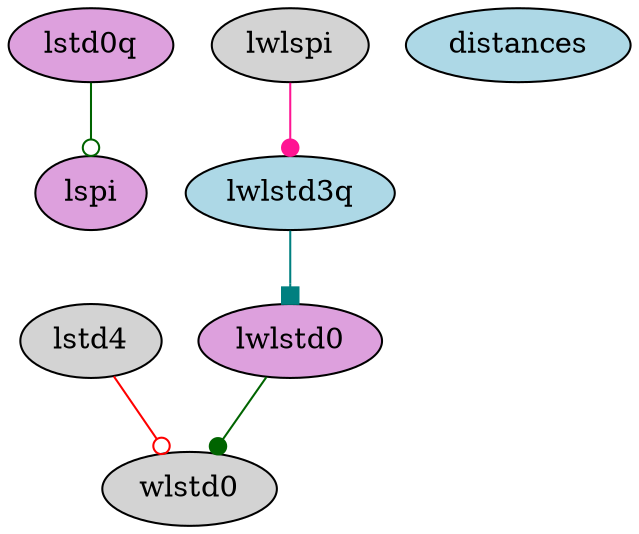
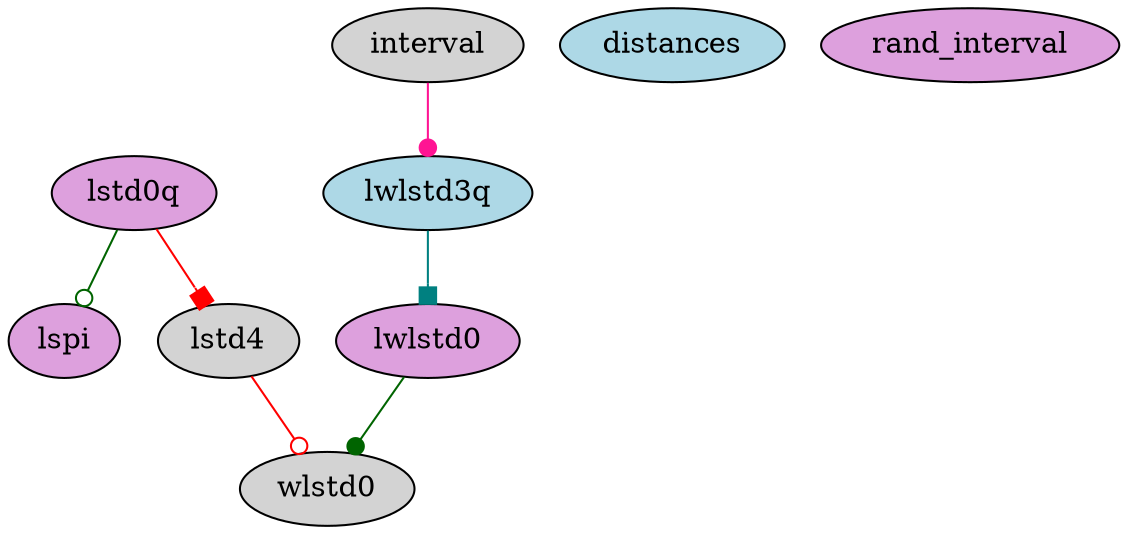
(290, 45) -> (428, 45)
none -> (970, 45)
none -> (176, 258)
